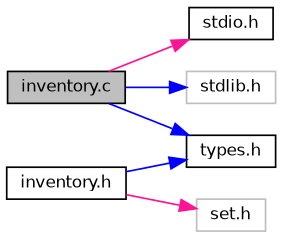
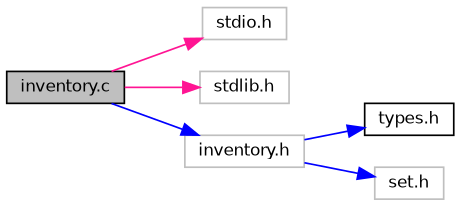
(231, 24) -> (245, 24)
(147, 87) -> (154, 87)
(141, 116) -> (147, 116)
(66, 183) -> (245, 151)
(153, 200) -> (331, 168)
